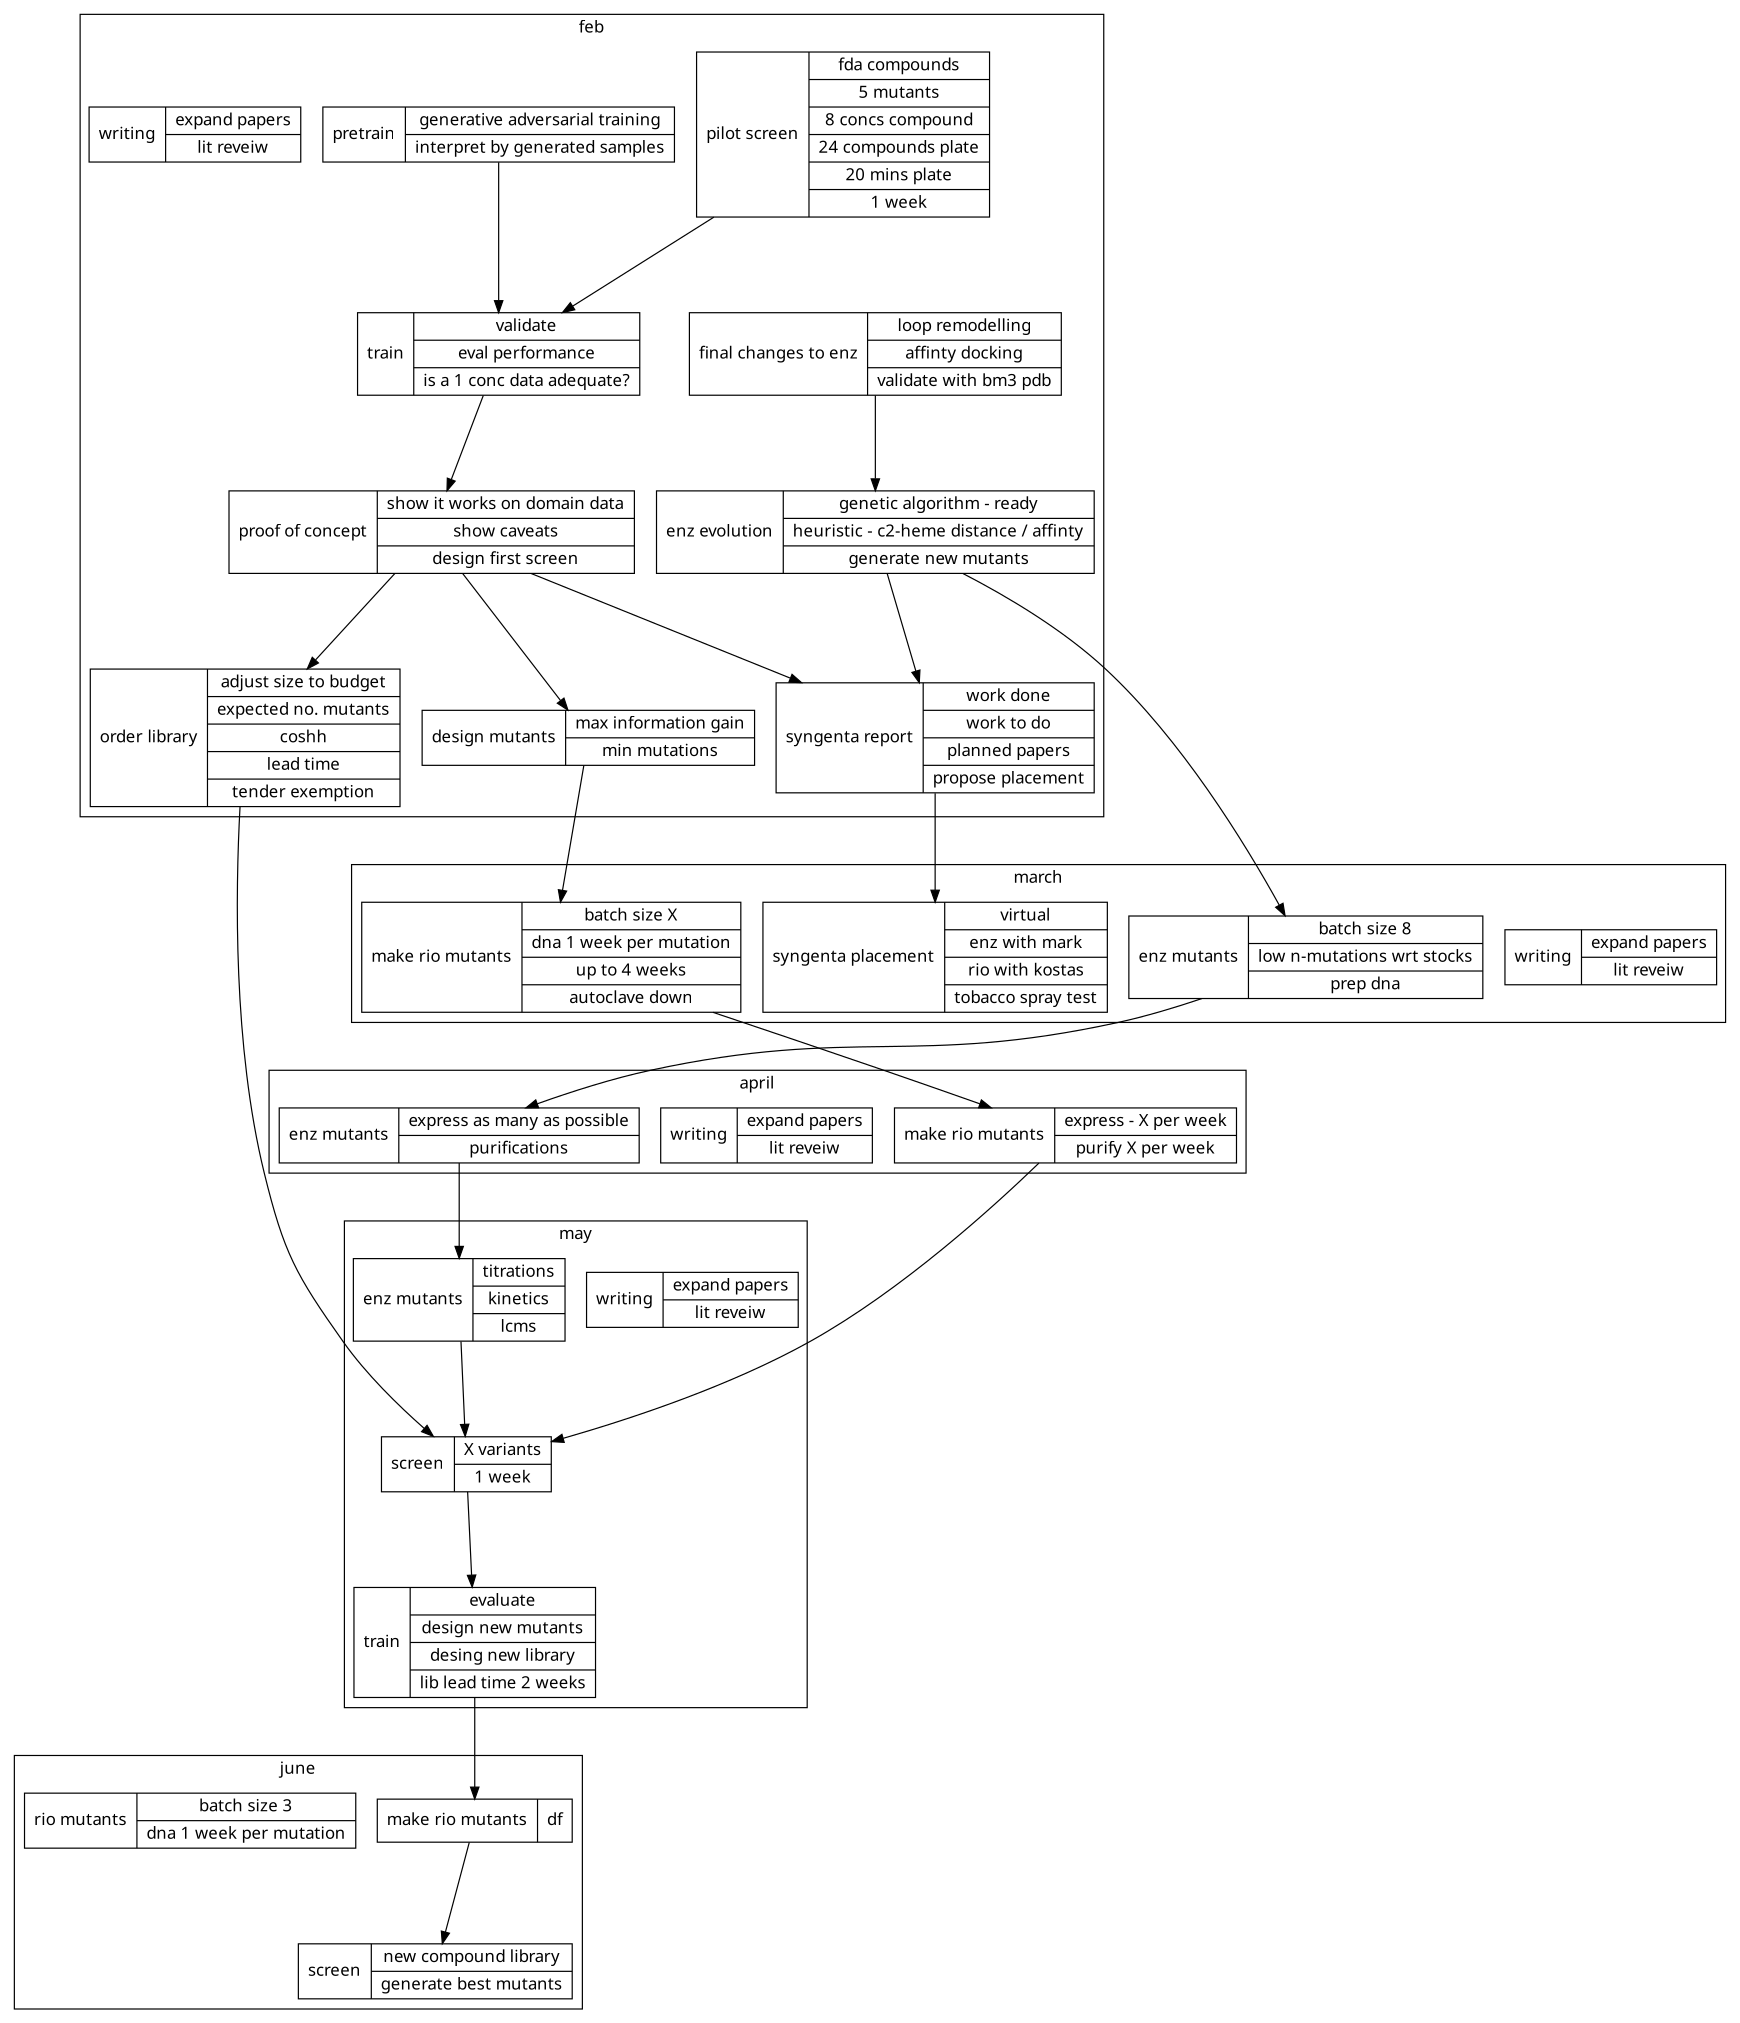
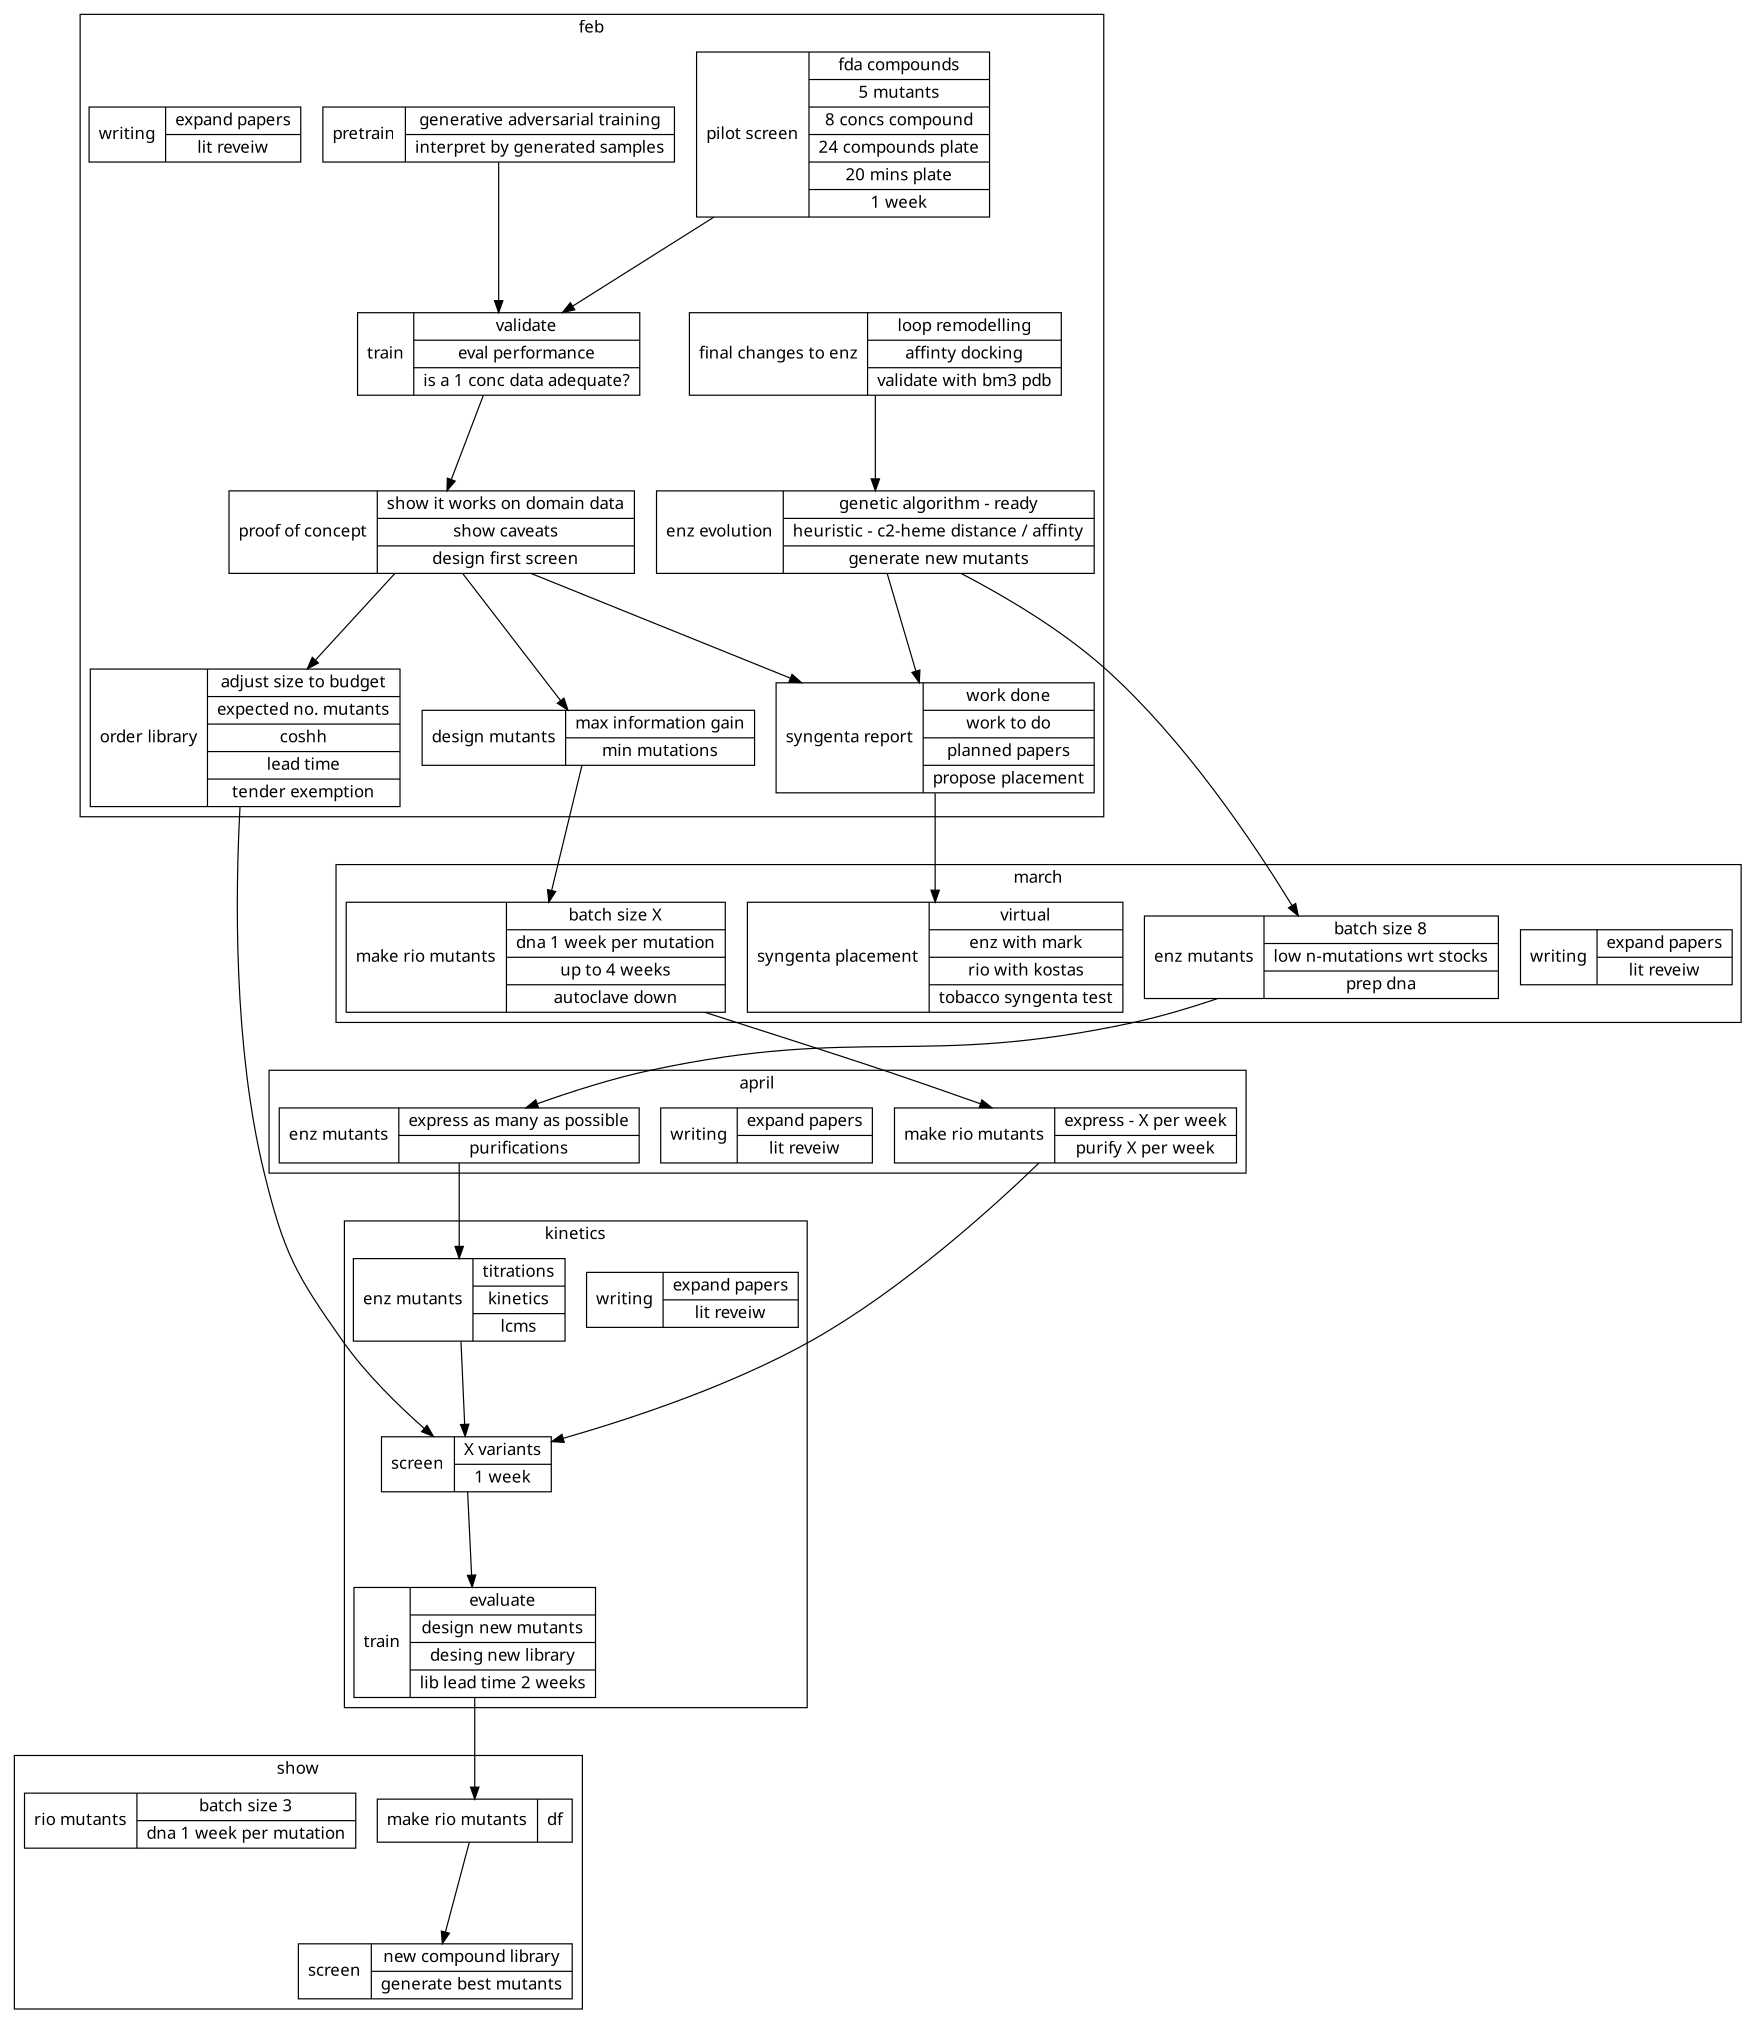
(1026, 998) -> (1026, 998)
(576, 1235) -> (576, 1235)
(298, 1769) -> (298, 1769)
